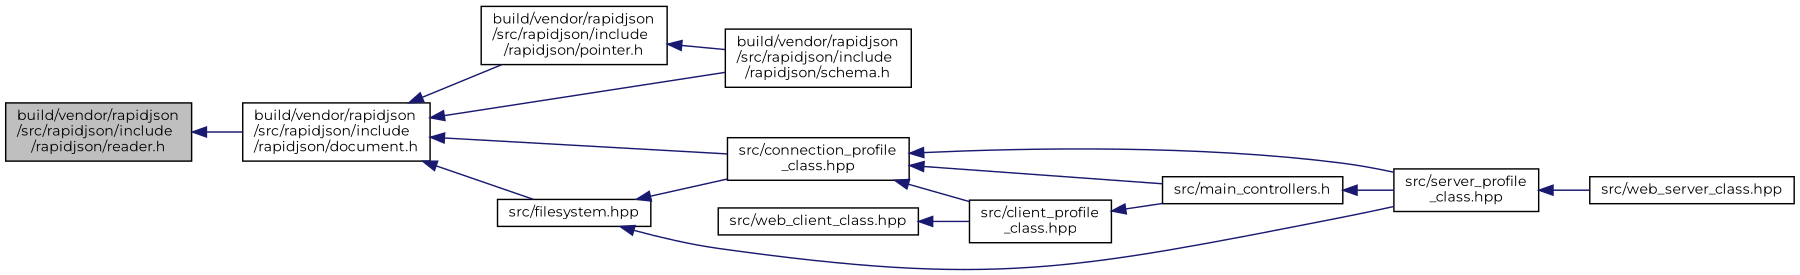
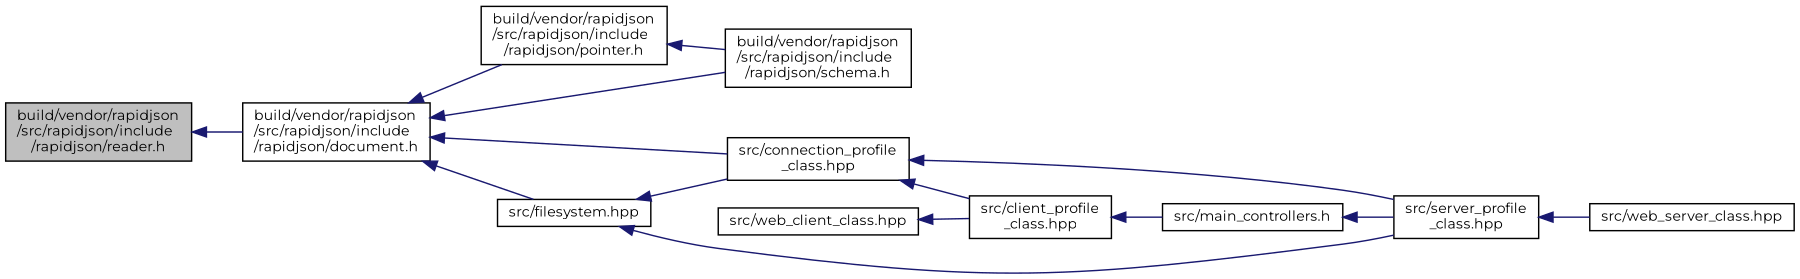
(1043, 175) -> none
